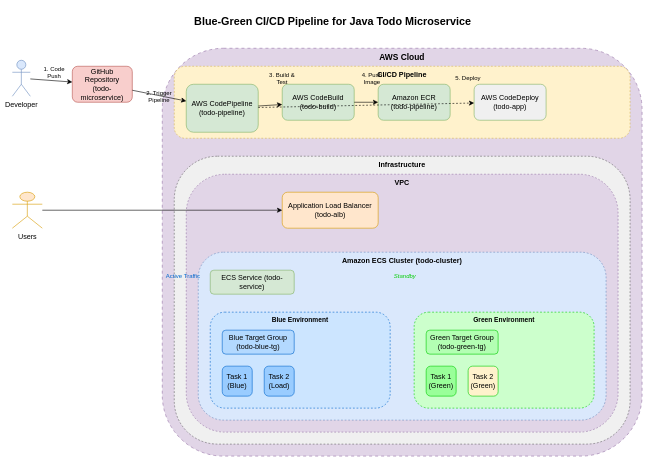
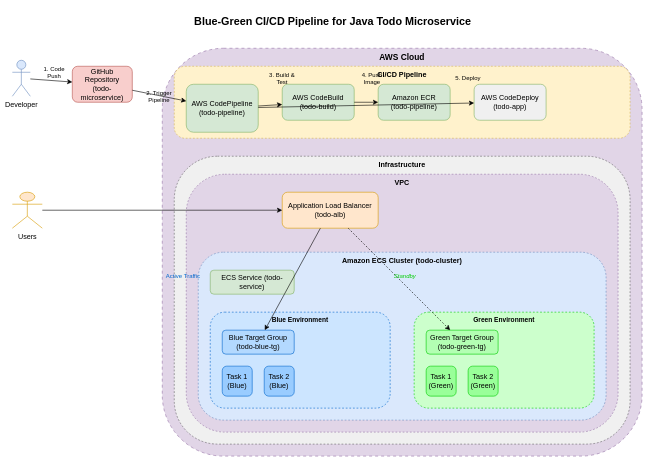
(401, 105) -> (401, 105)
none -> (294, 278)
none -> (422, 302)
(279, 381) -> (279, 381)
(483, 381) -> (483, 381)
